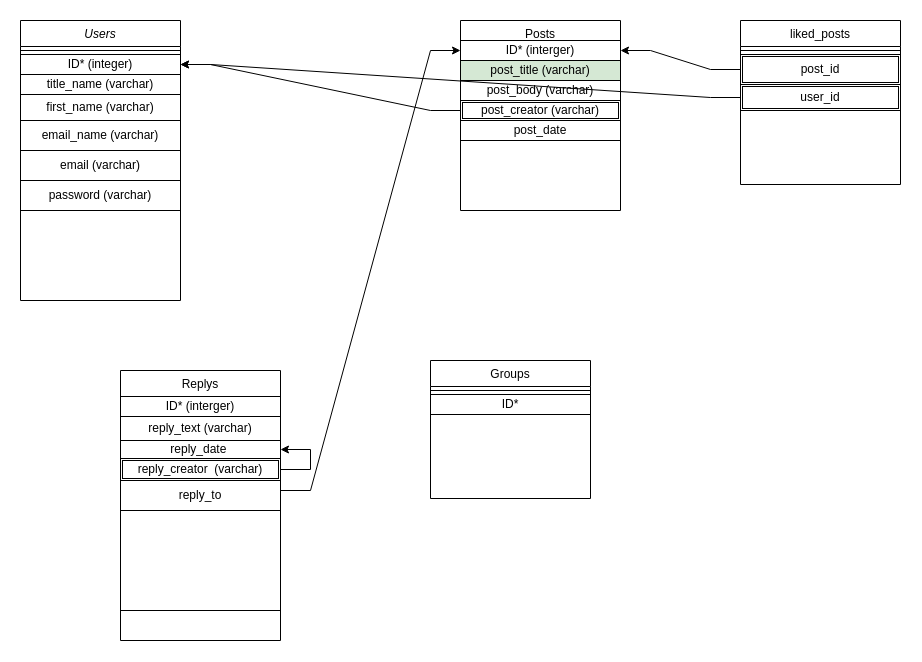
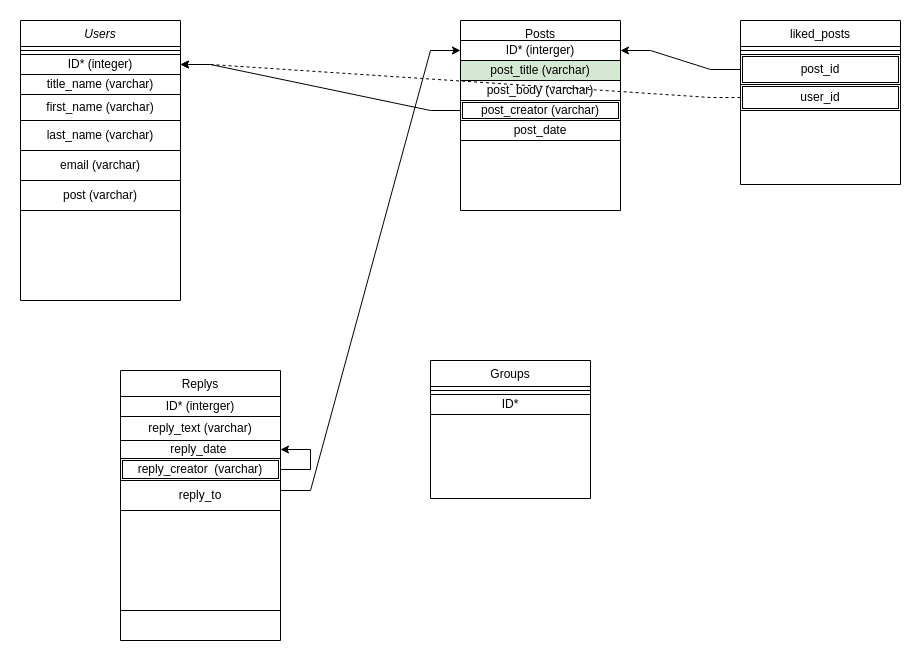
(480, 82) -> (480, 82)
(101, 136) -> (101, 136)
(101, 196) -> (101, 196)
